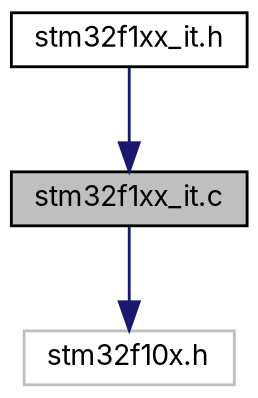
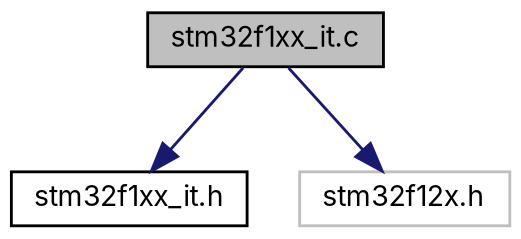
(129, 105) -> (207, 109)
(129, 358) -> (405, 199)
